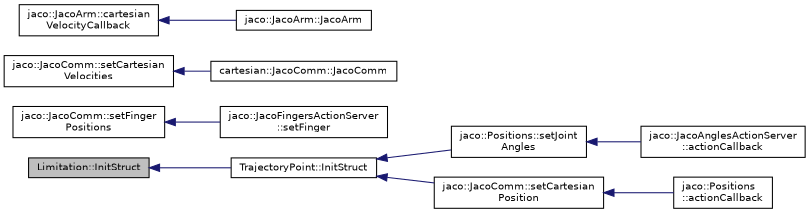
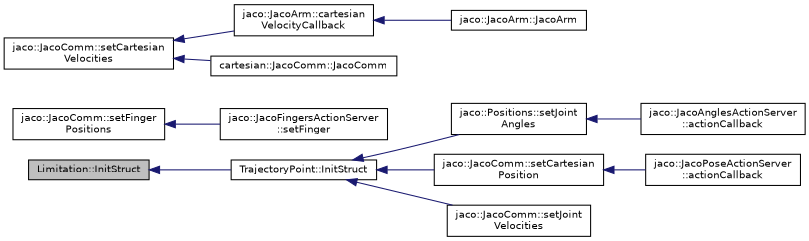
none -> (209, 35)
(723, 193) -> (723, 170)
none -> (519, 221)
